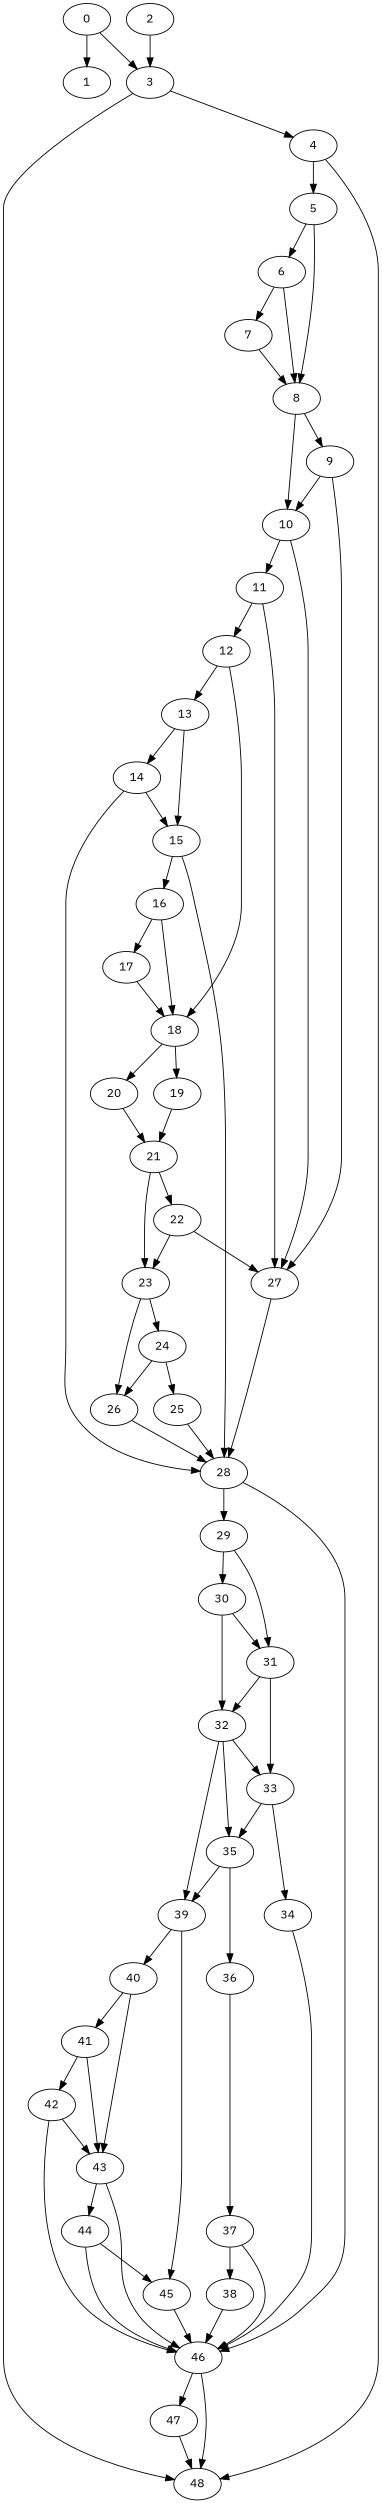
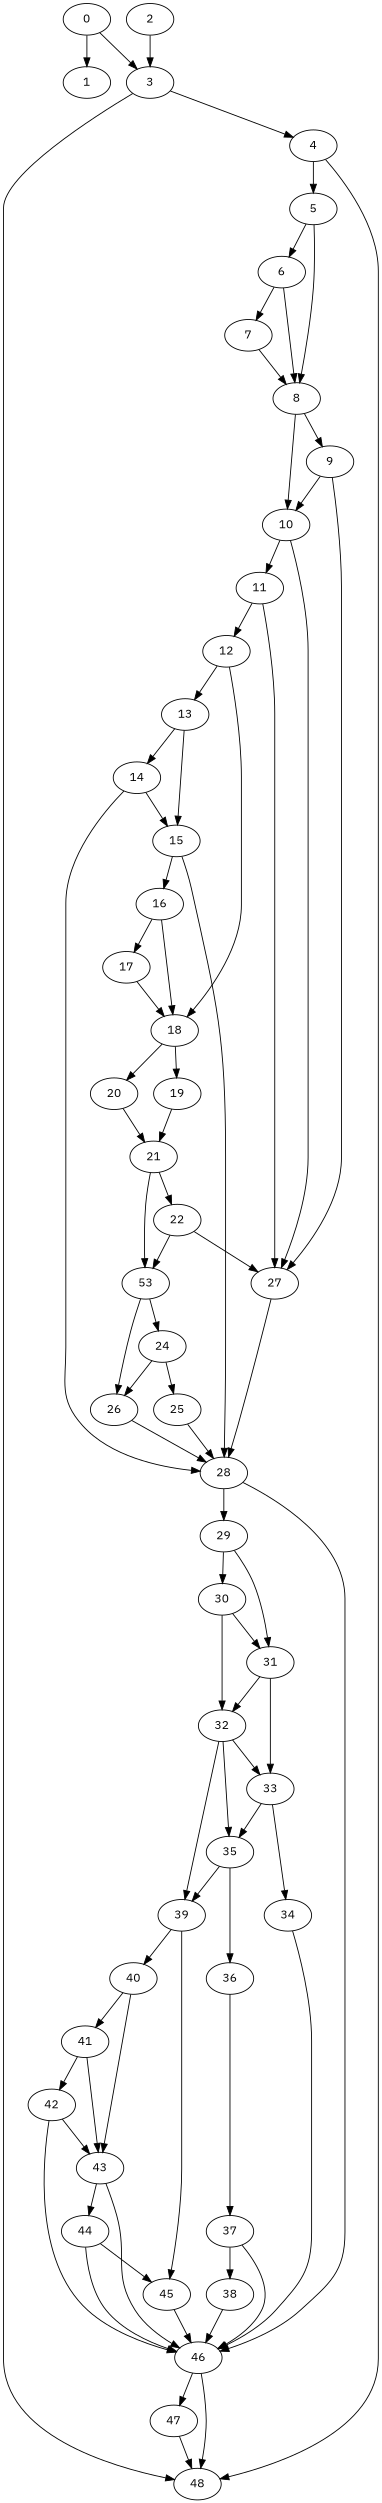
(146, 1283) -> (146, 1283)
